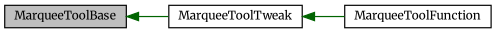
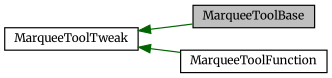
(154, 17) -> (171, 27)
